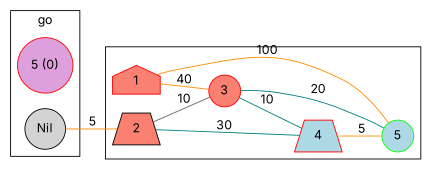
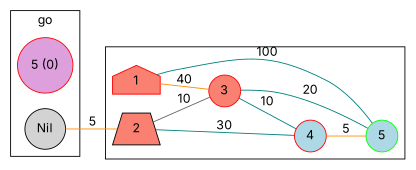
(283, 59) -> (274, 61)
(318, 136) -> (310, 136)
